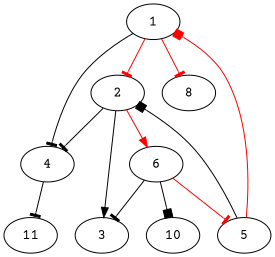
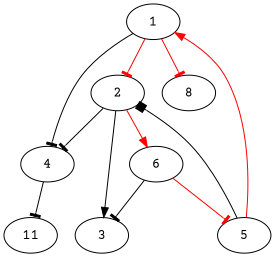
(241, 117) -> (241, 117)
(173, 235) -> none
